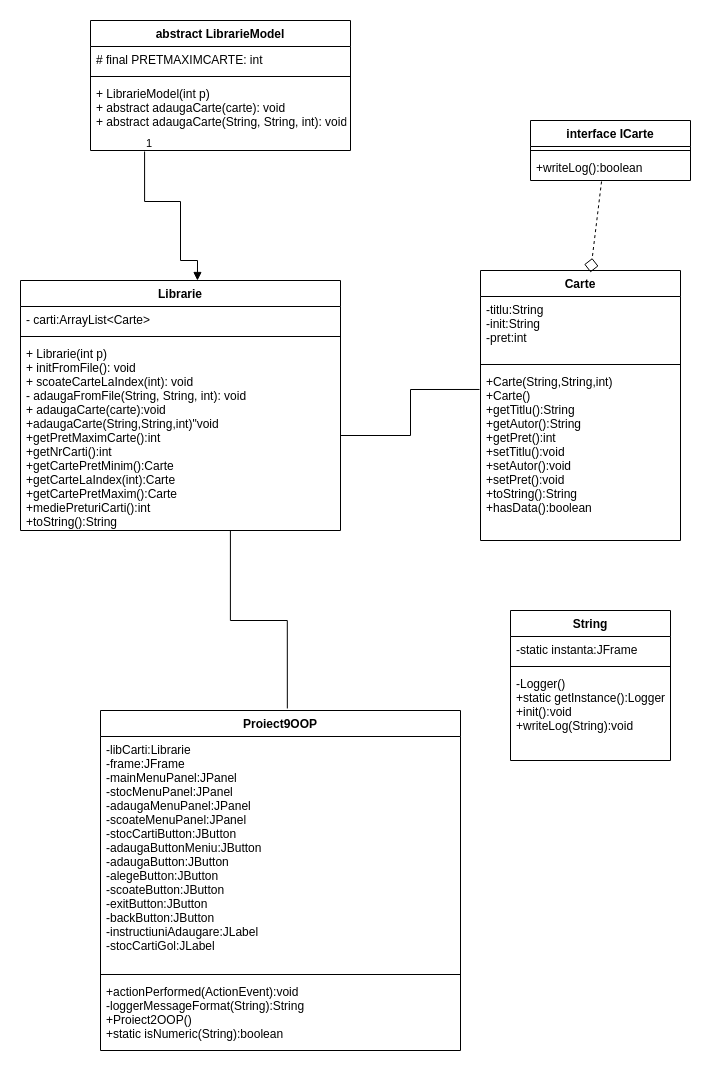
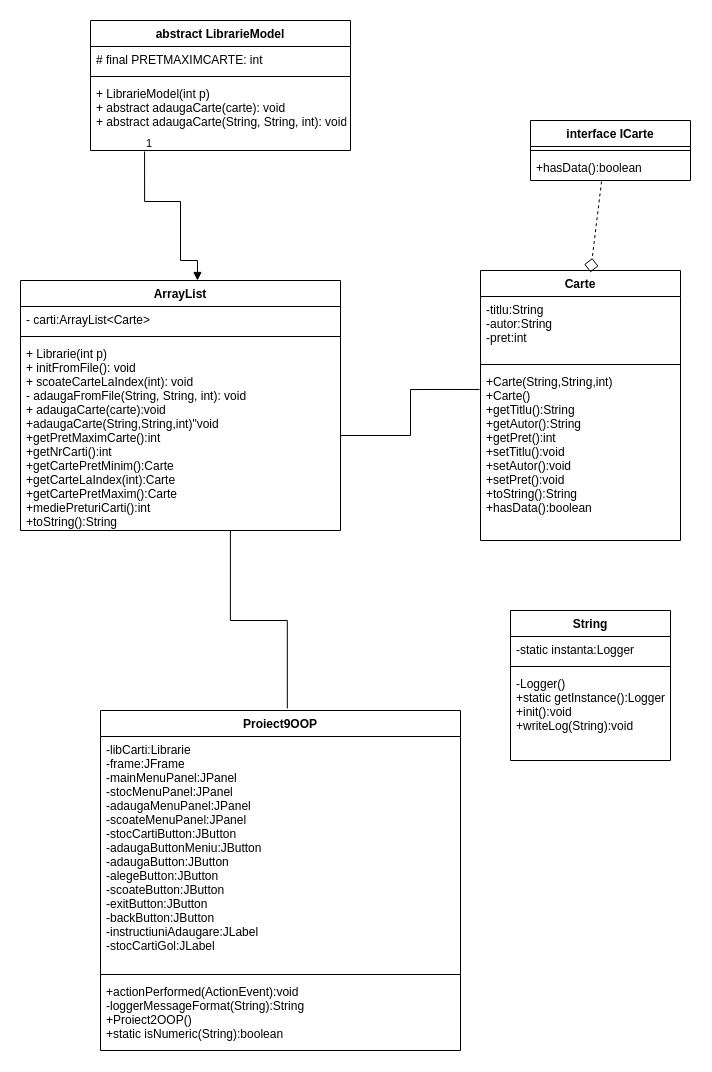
(595, 168) -> (593, 168)
(180, 294) -> (180, 294)
(523, 310) -> (523, 310)
(587, 650) -> (587, 650)
